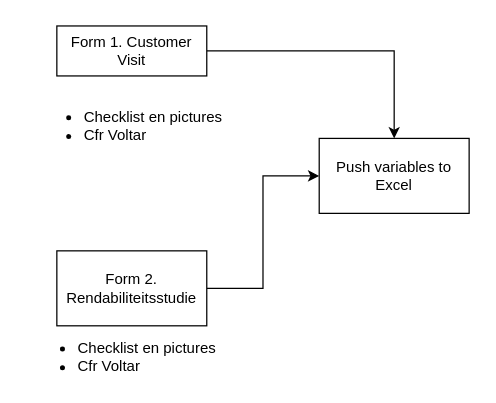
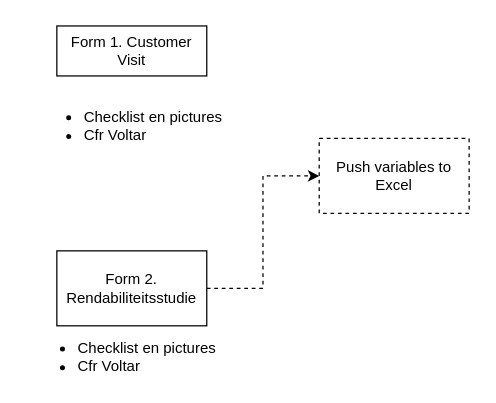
(340, 51) -> none
(394, 176) -> (394, 176)
(263, 235) -> (263, 235)
